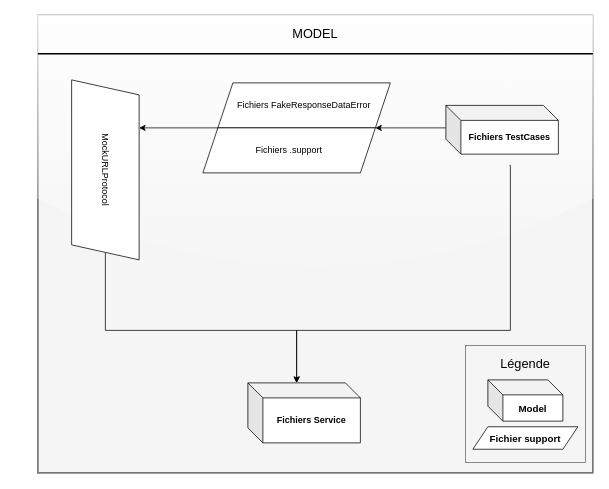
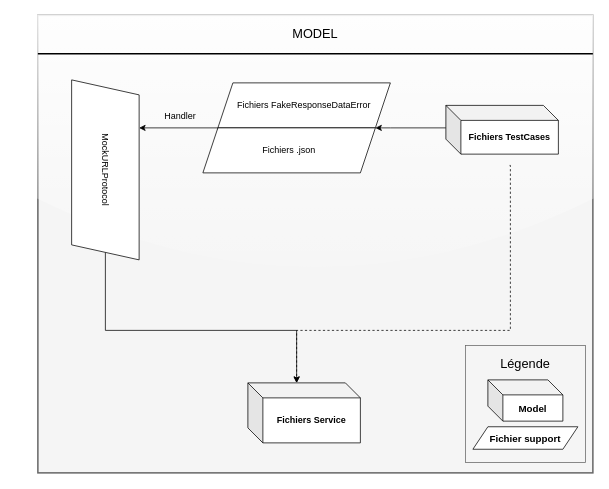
none -> (180, 117)
(289, 150) -> (289, 150)
(487, 330) -> (487, 330)
